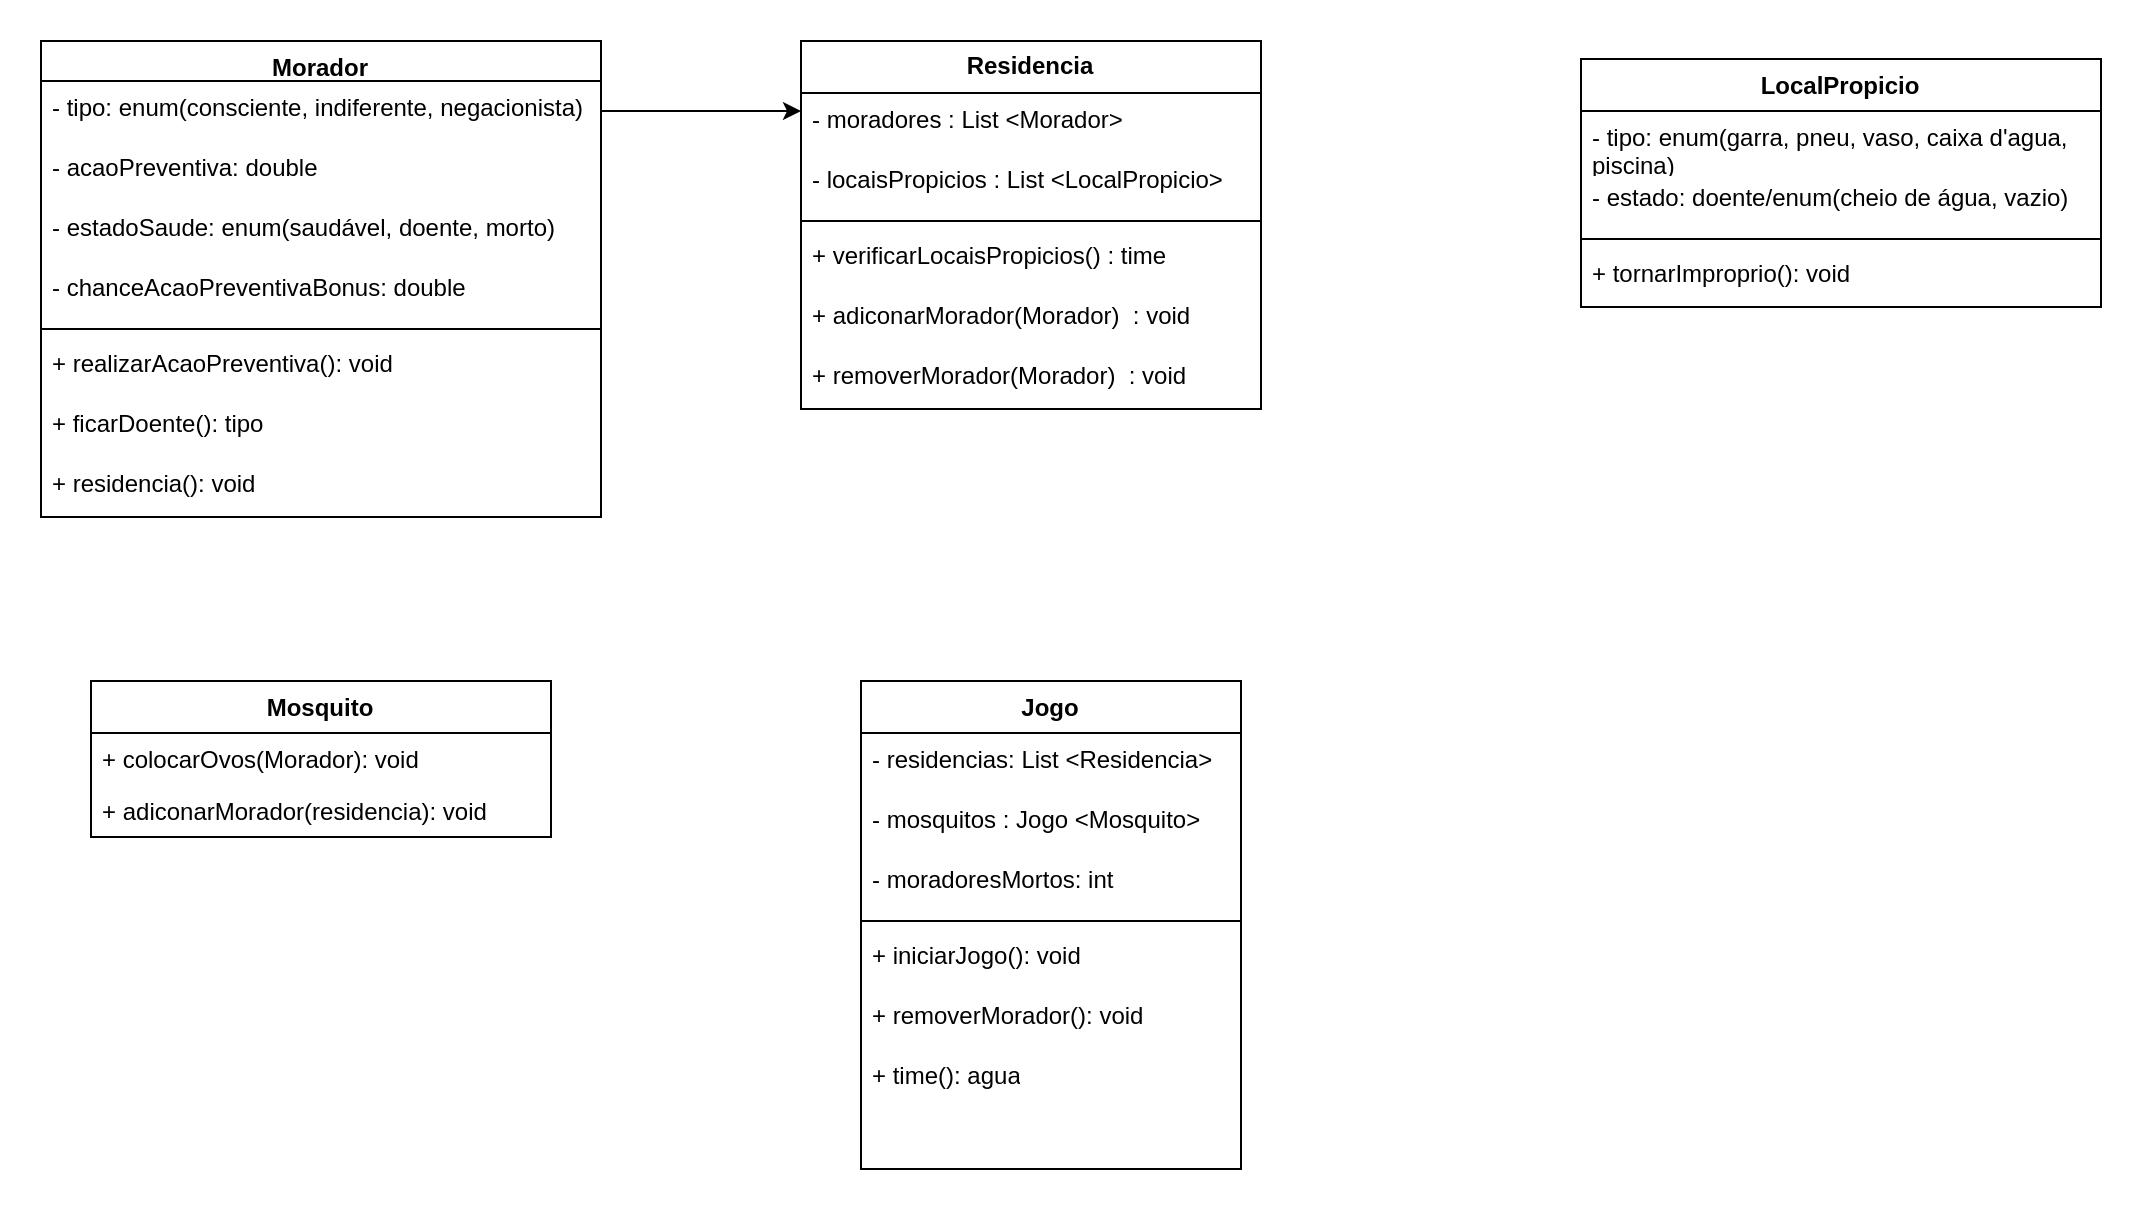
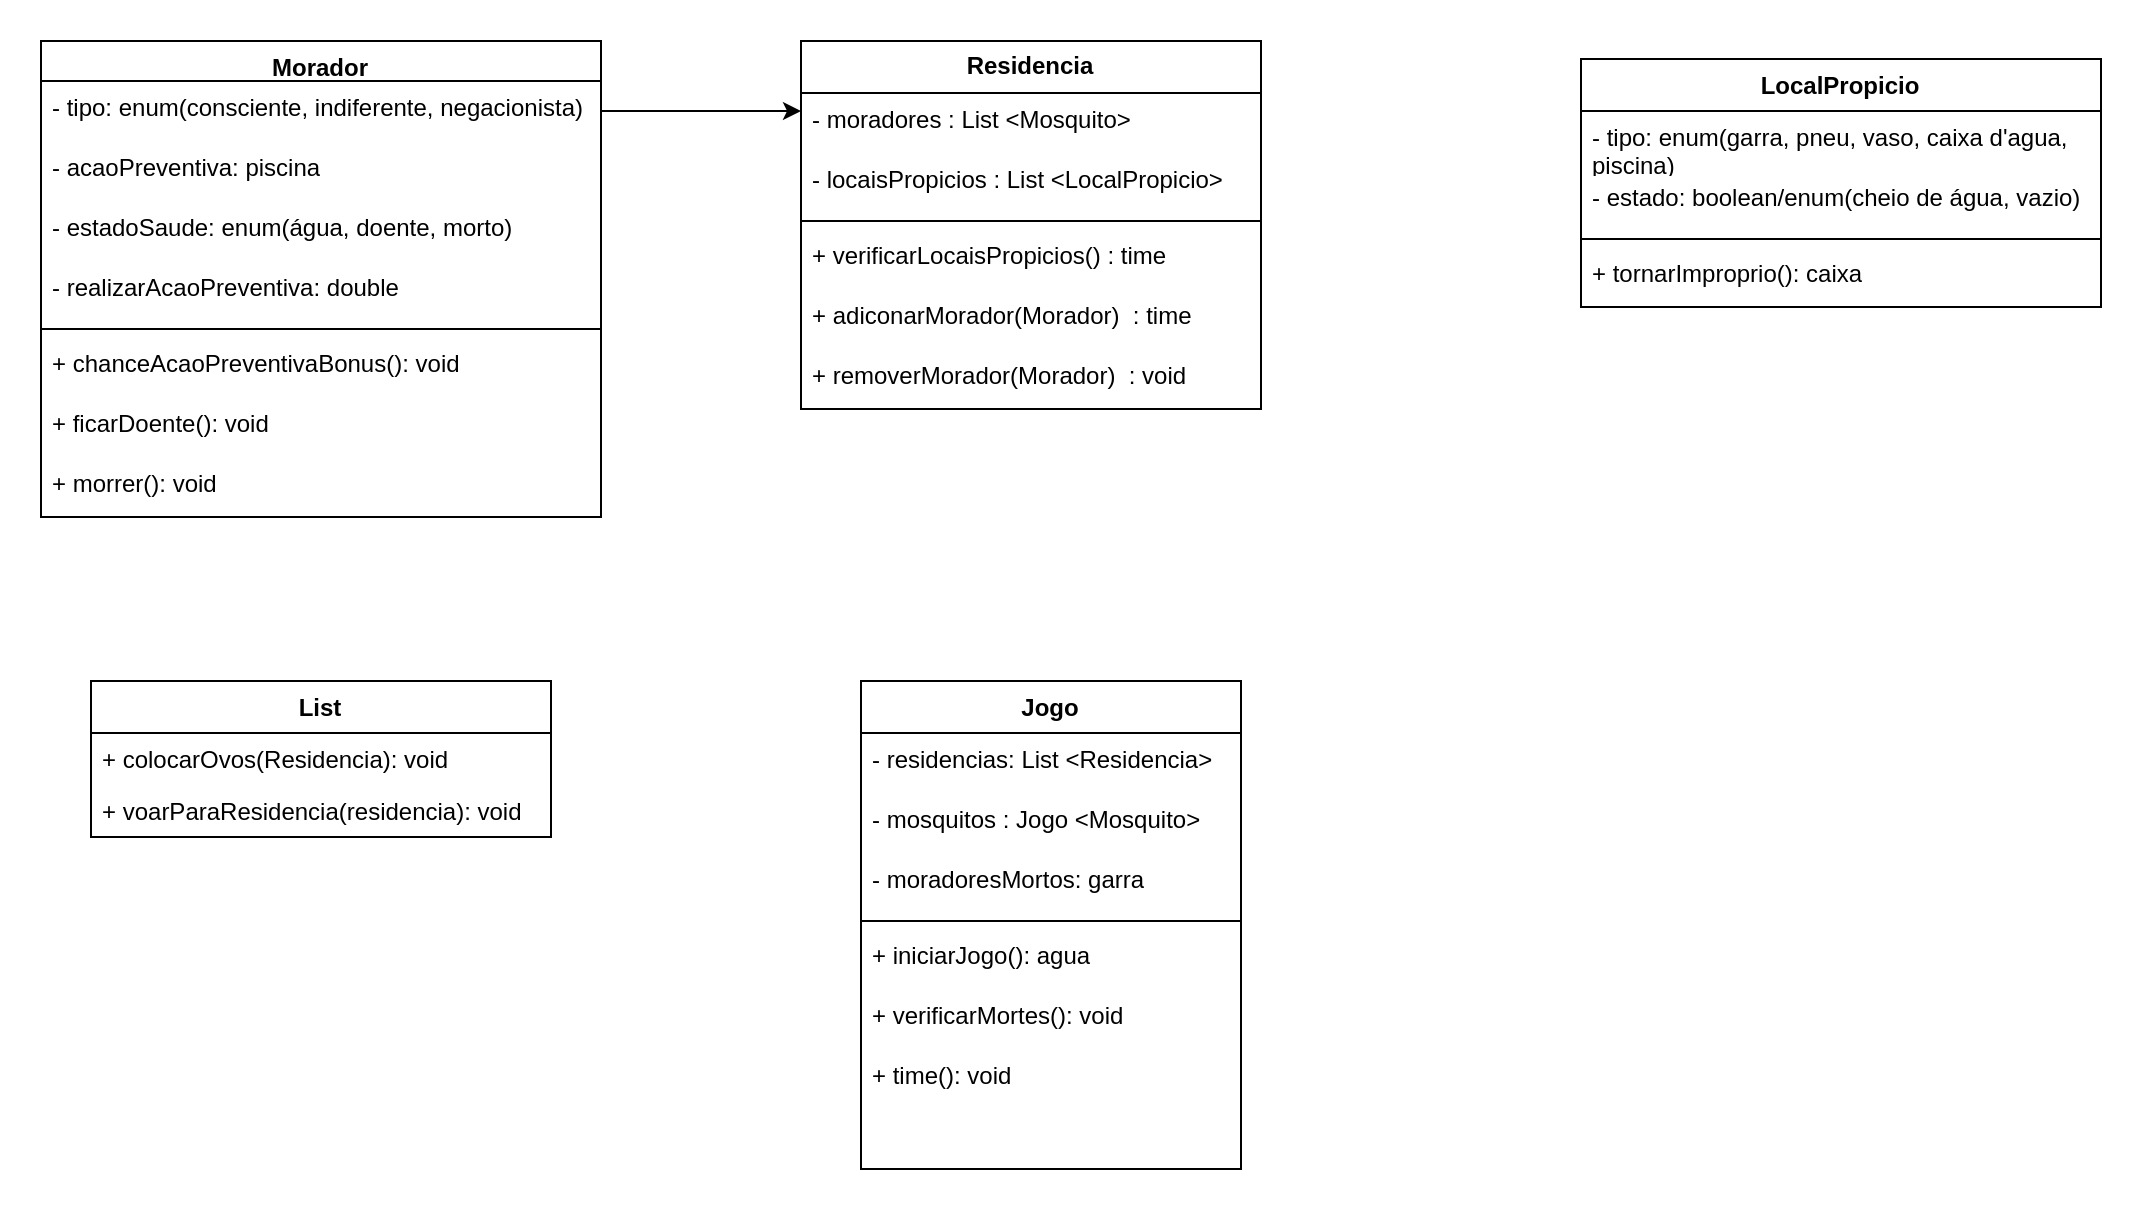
(982, 121) -> (986, 121)
(199, 169) -> (202, 169)
(1843, 214) -> (1843, 214)
(323, 244) -> (300, 229)
(1745, 275) -> (1752, 275)
(273, 289) -> (246, 289)
(1023, 317) -> (1023, 317)
(246, 365) -> (273, 365)
(182, 425) -> (182, 425)
(169, 485) -> (148, 485)
(321, 709) -> (321, 709)
(276, 761) -> (289, 761)
(319, 813) -> (323, 828)
(1008, 881) -> (1025, 881)
(992, 957) -> (995, 957)
(1022, 1017) -> (1022, 1017)
(955, 1077) -> (951, 1077)
